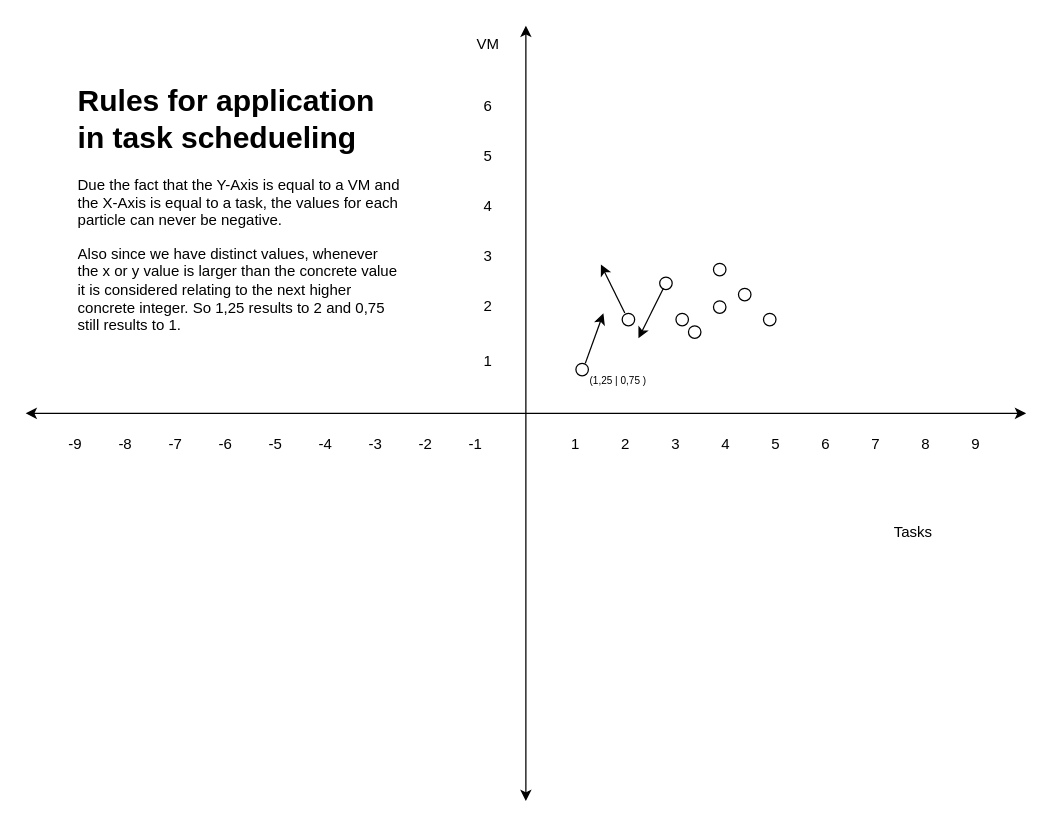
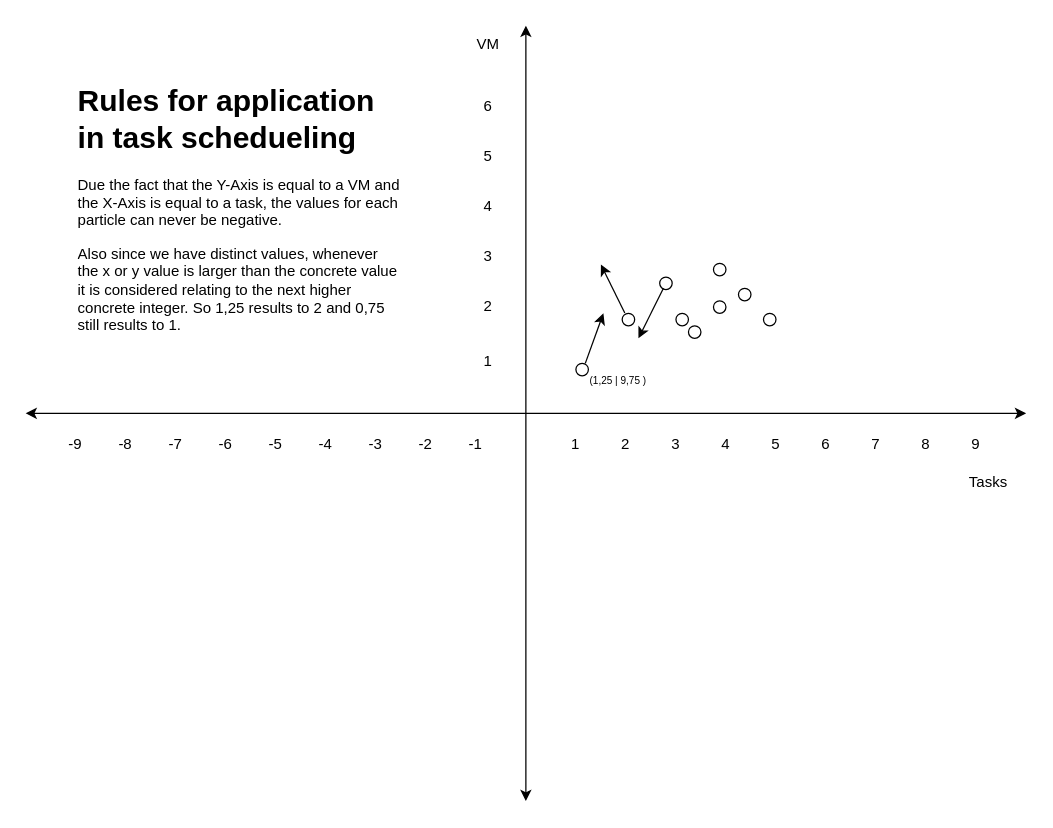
(618, 379) -> (618, 379)
(913, 532) -> (988, 482)
